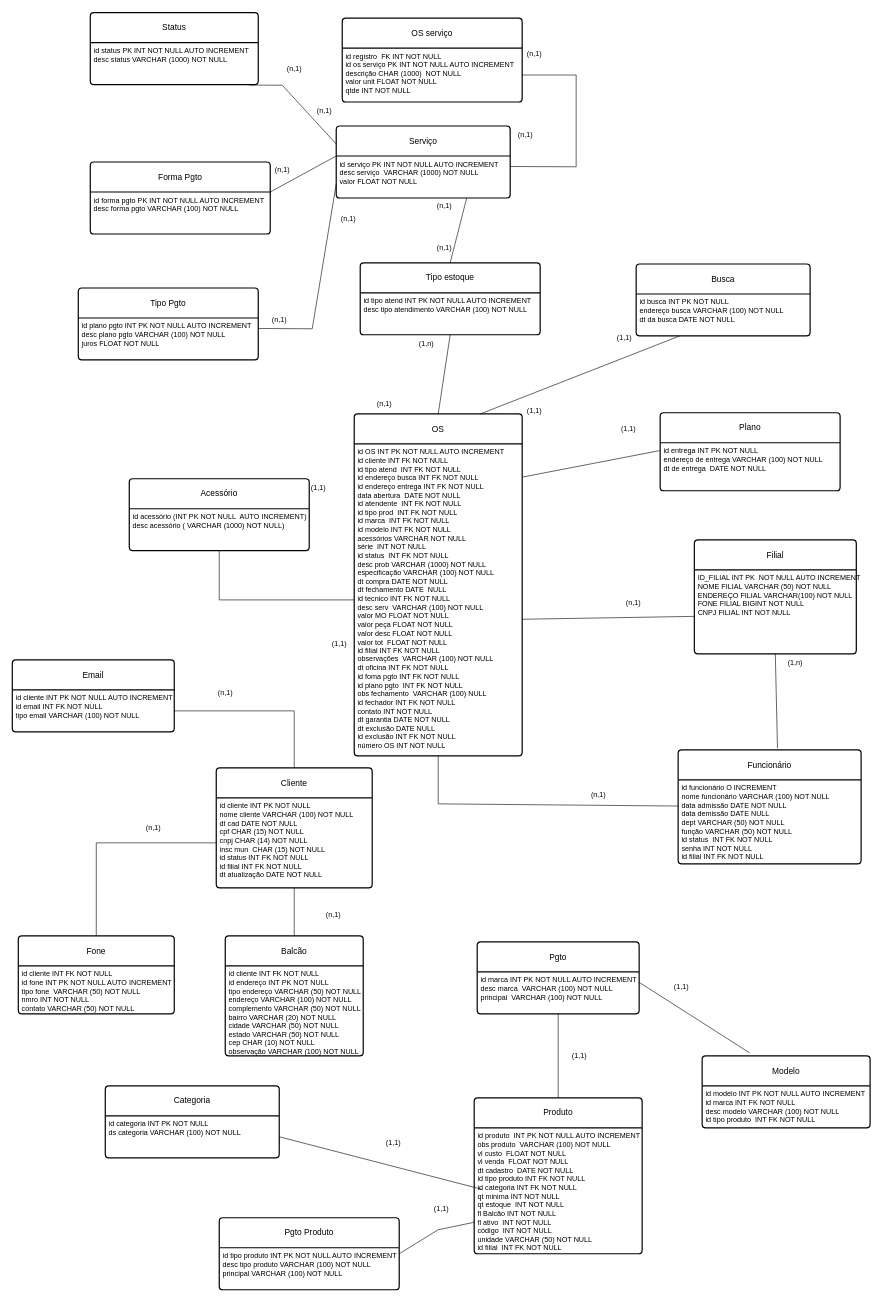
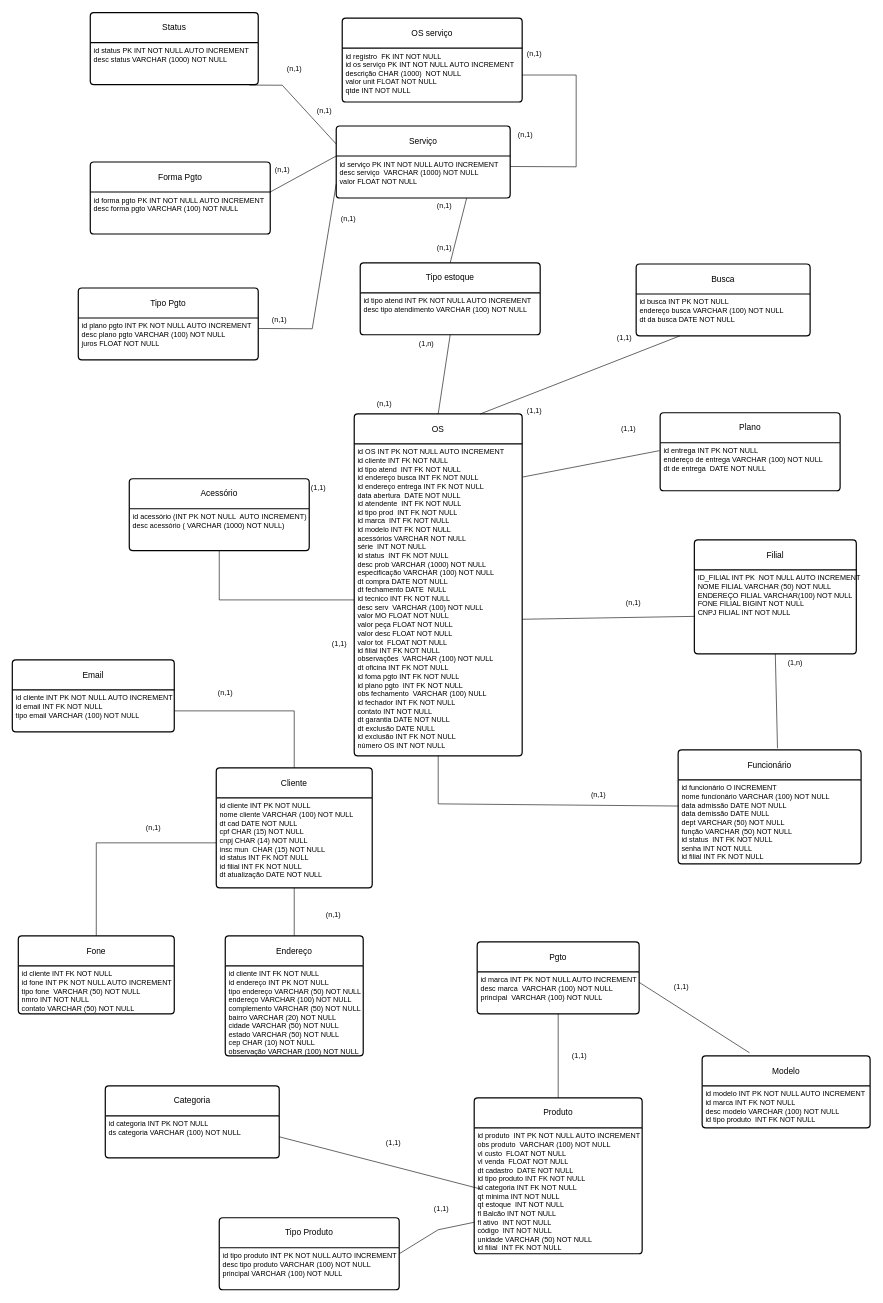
(294, 951) -> (294, 951)
(309, 1233) -> (309, 1233)
